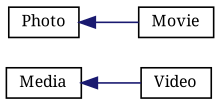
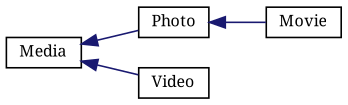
none -> (118, 35)
